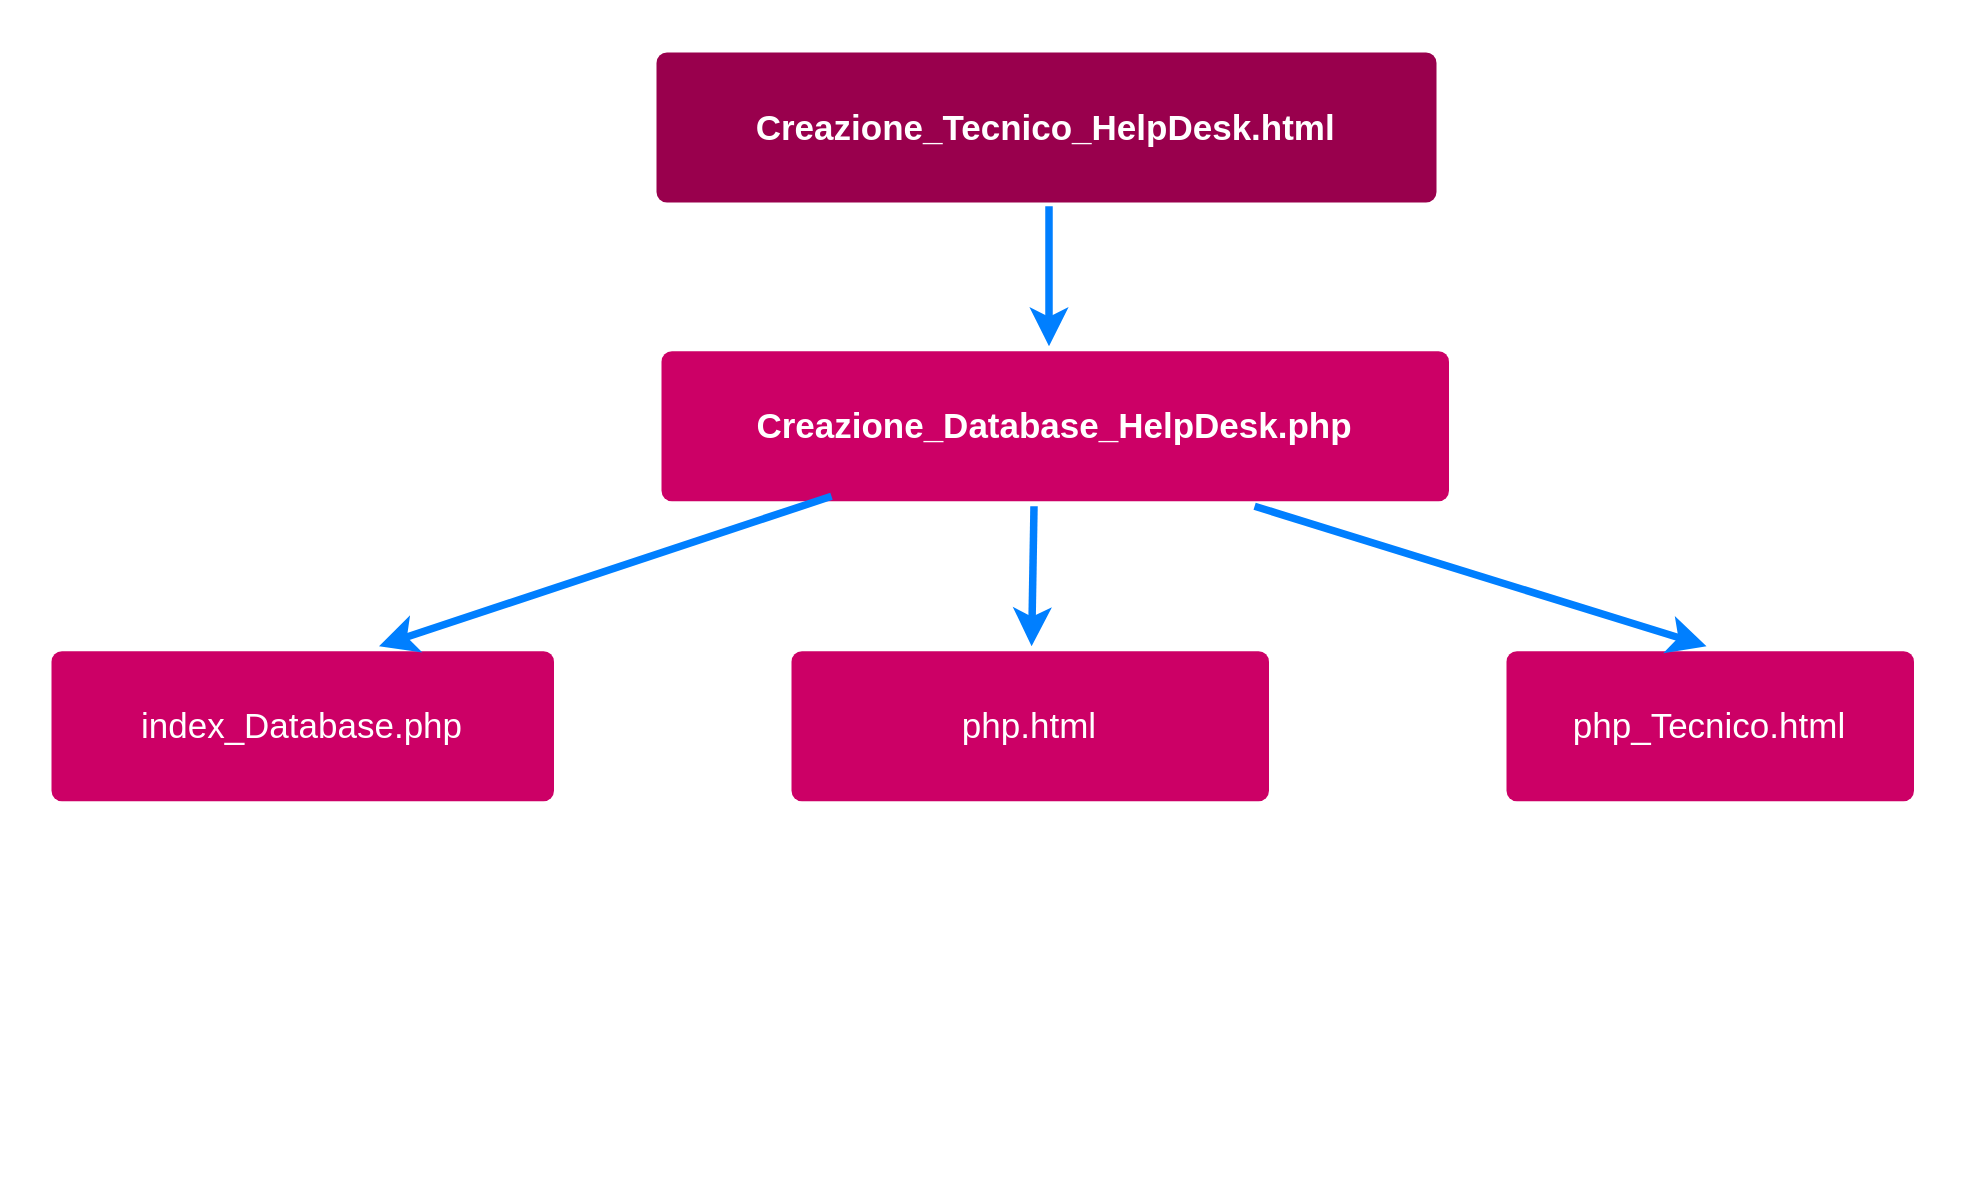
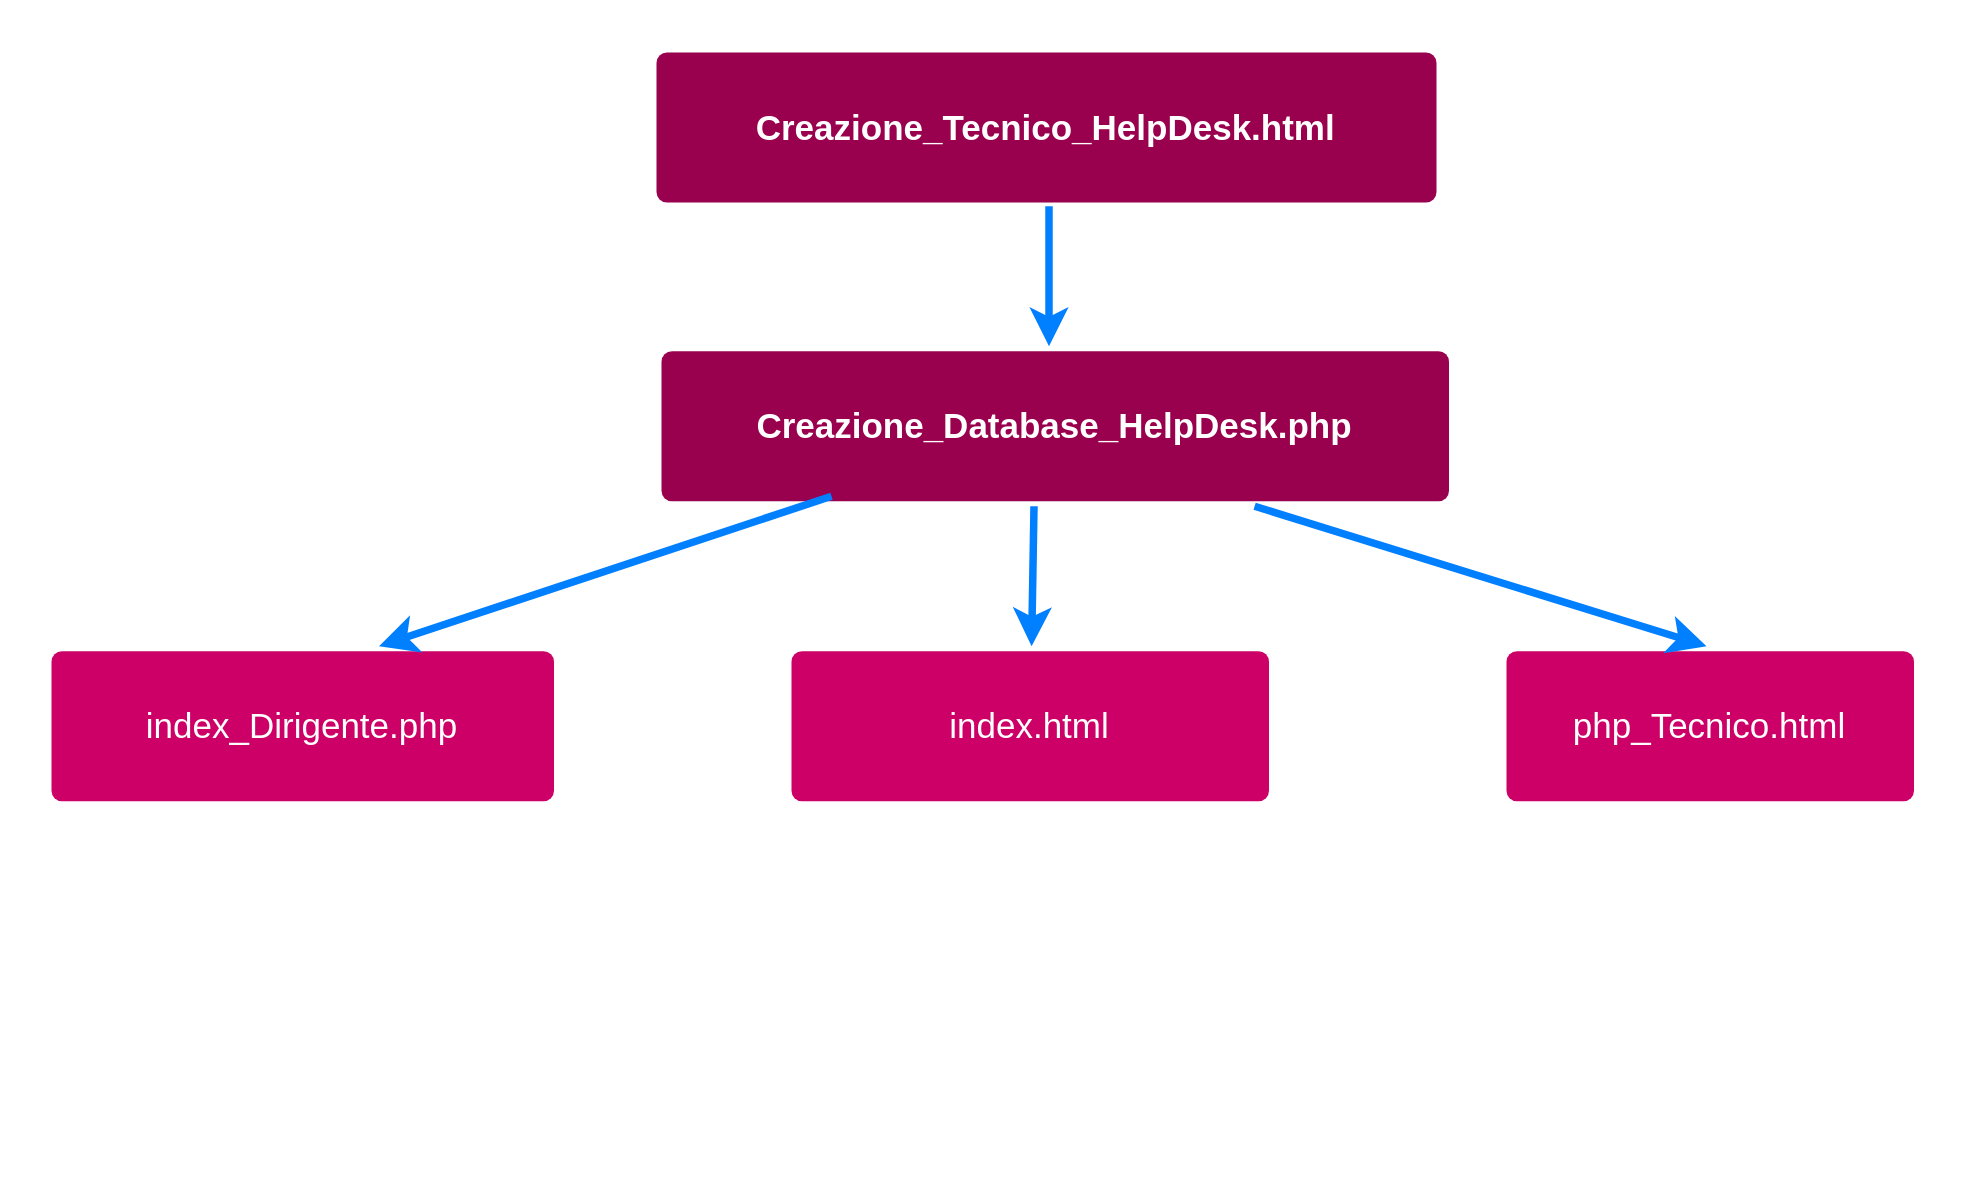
(1055, 426) -> (1055, 426)
(303, 726) -> (303, 726)
(1030, 726) -> (1030, 726)
